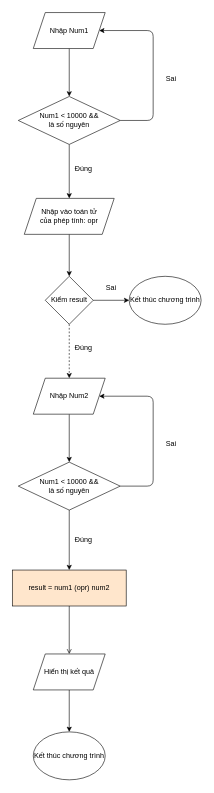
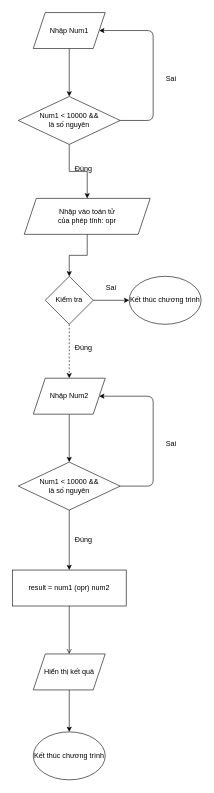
(69, 216) -> (87, 216)
(69, 300) -> (69, 300)
(69, 588) -> (69, 588)
